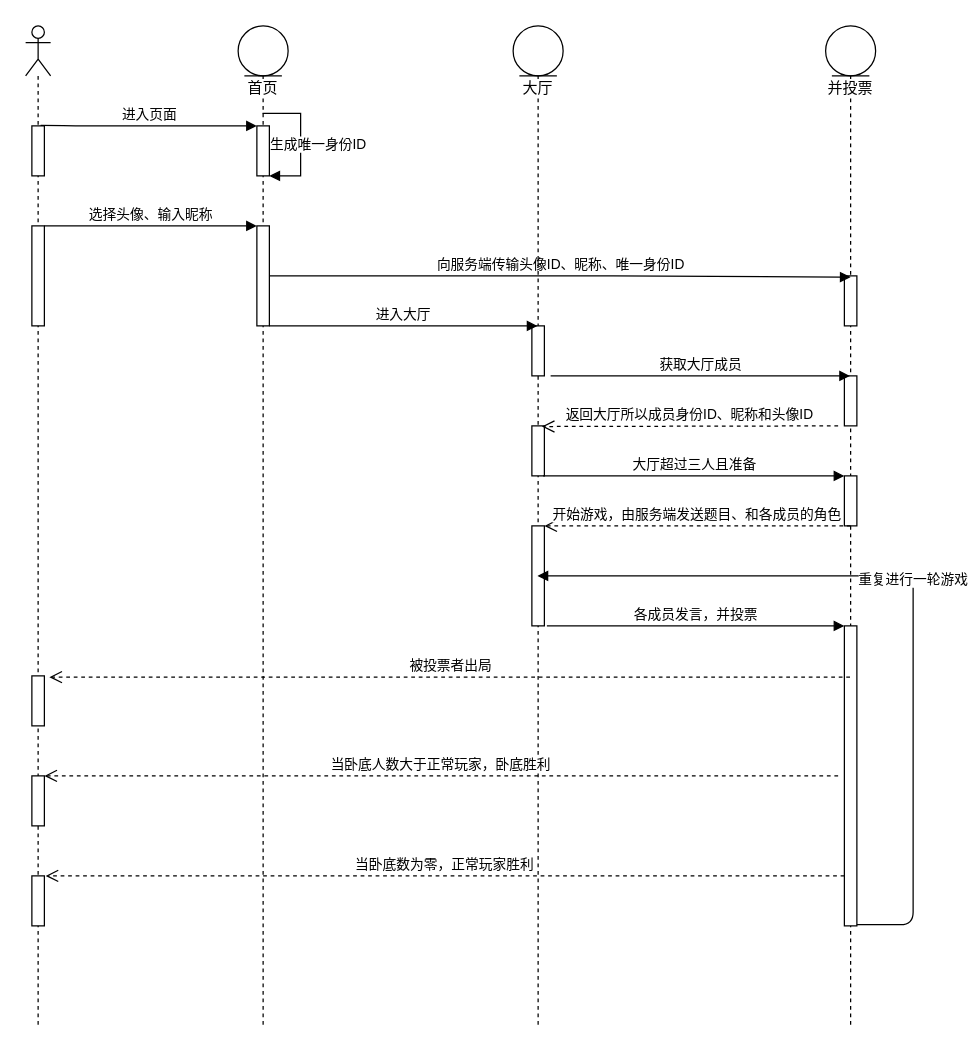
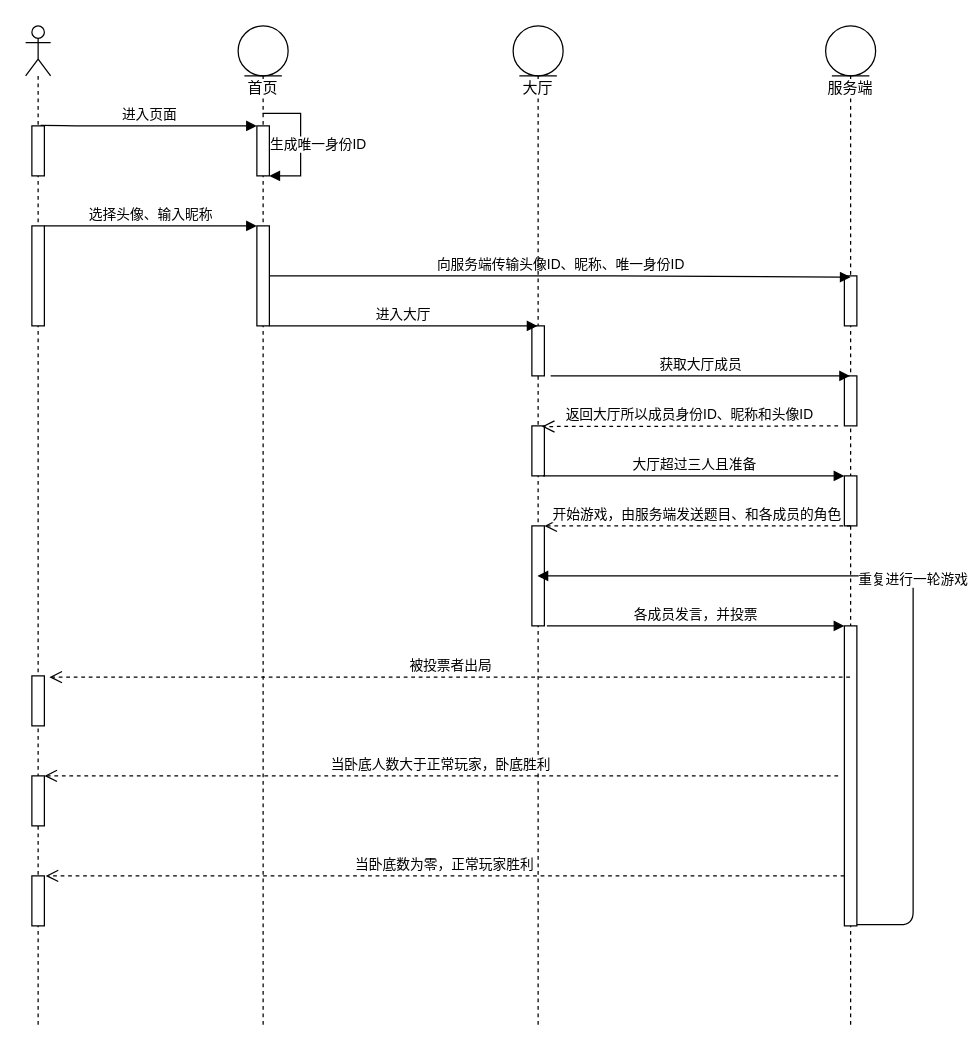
(851, 88) -> (851, 88)
